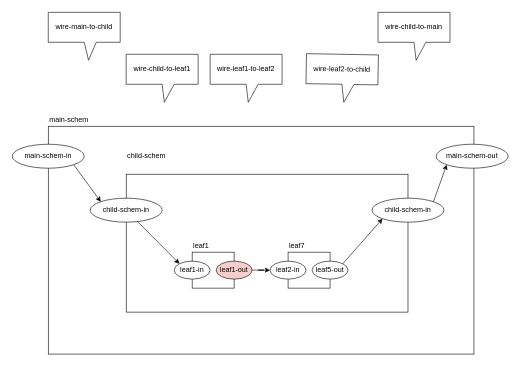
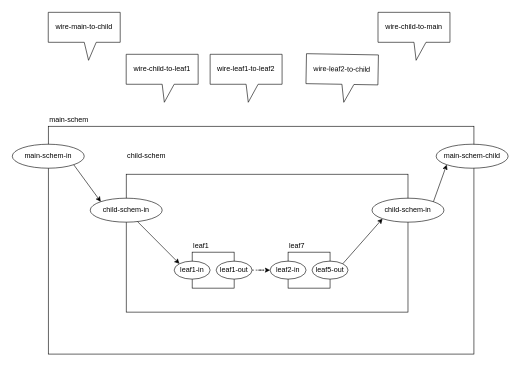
(473, 156) -> (473, 156)
(234, 270) -> (234, 270)
(263, 270) -> (263, 270)
